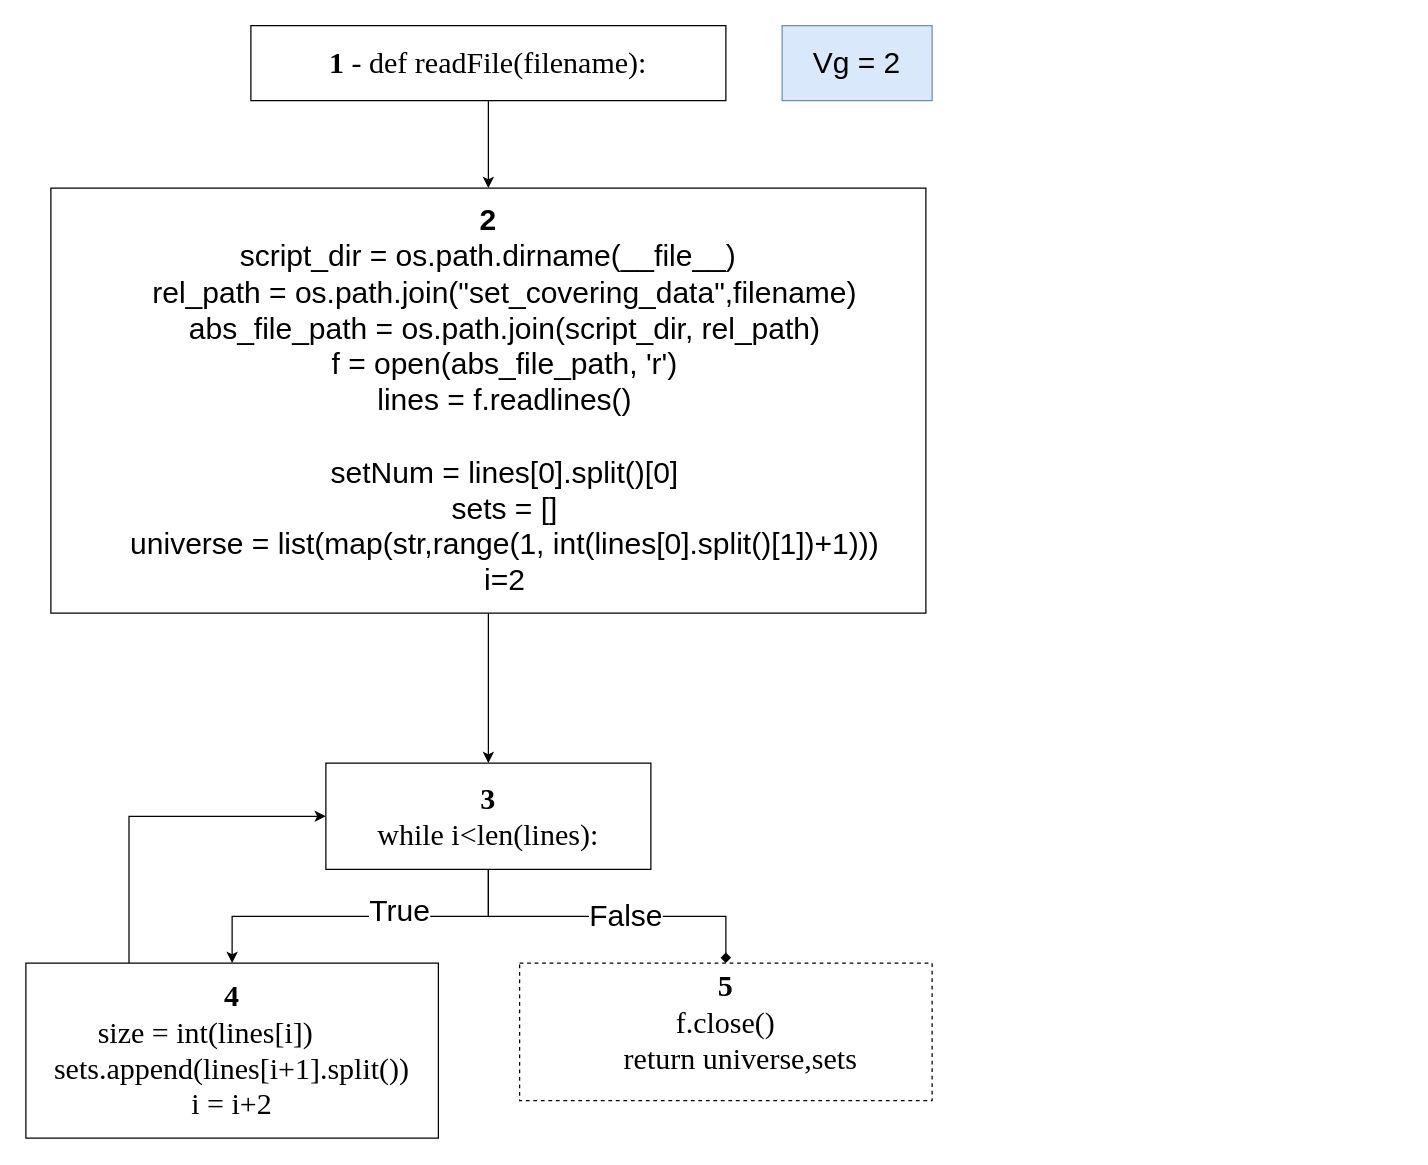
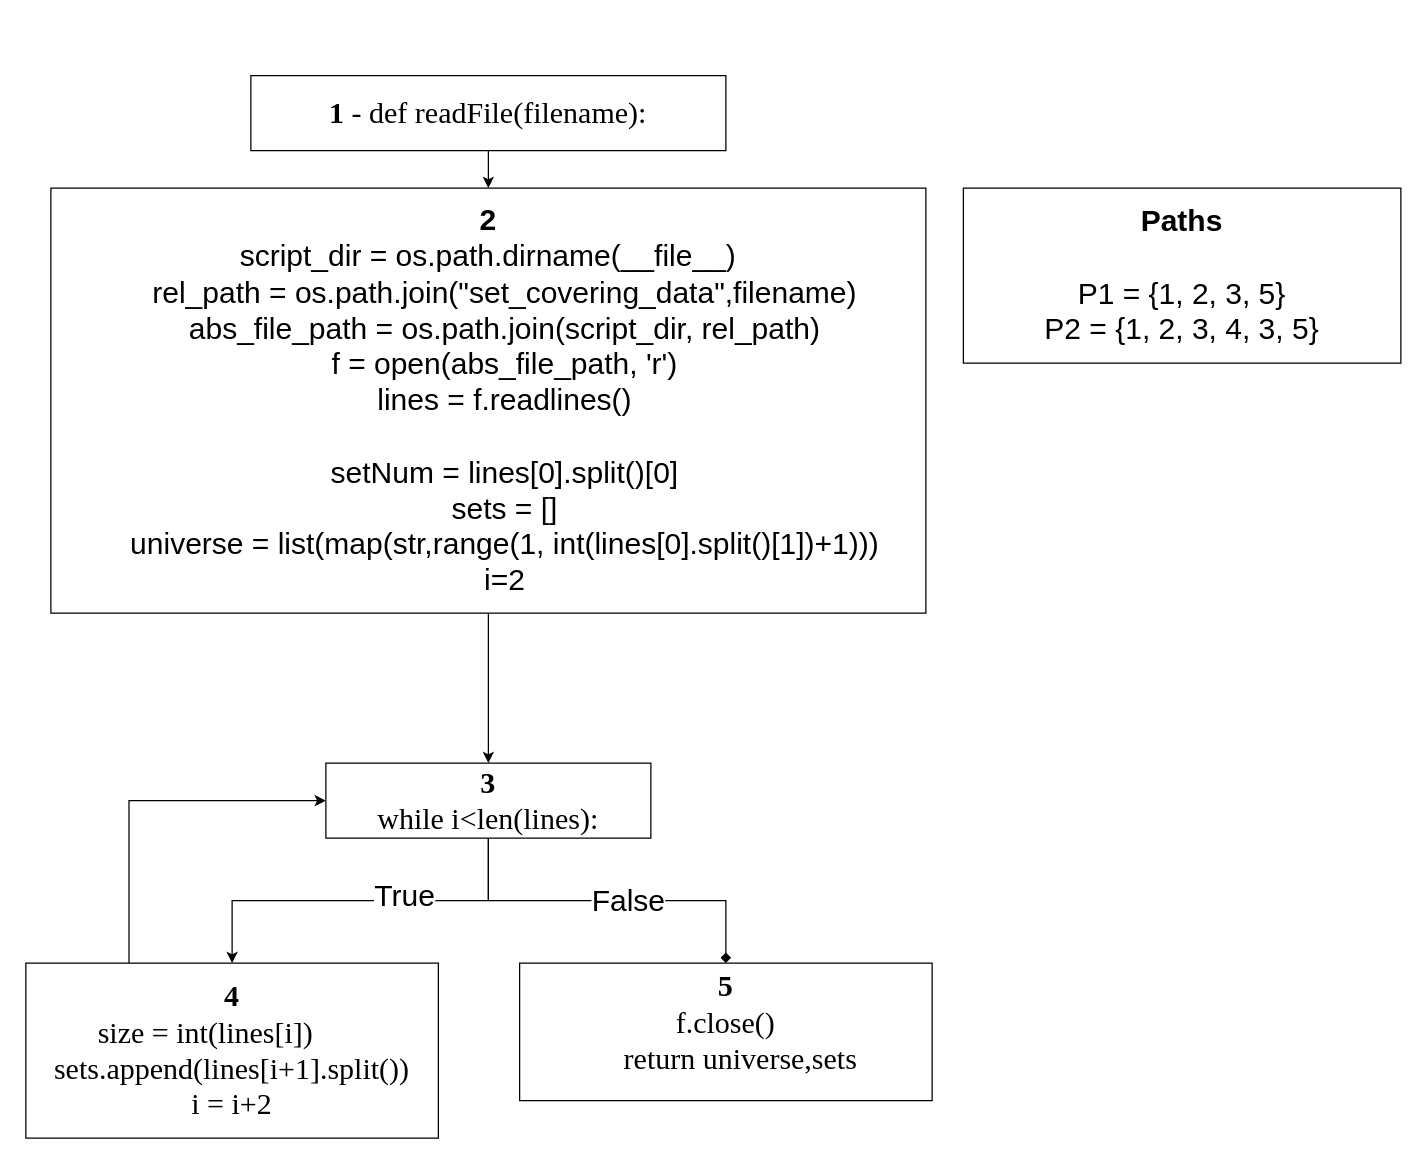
(488, 63) -> (488, 113)
(857, 63) -> none
none -> (1182, 276)
(488, 816) -> (488, 801)
(726, 1032) -> (726, 1032)
